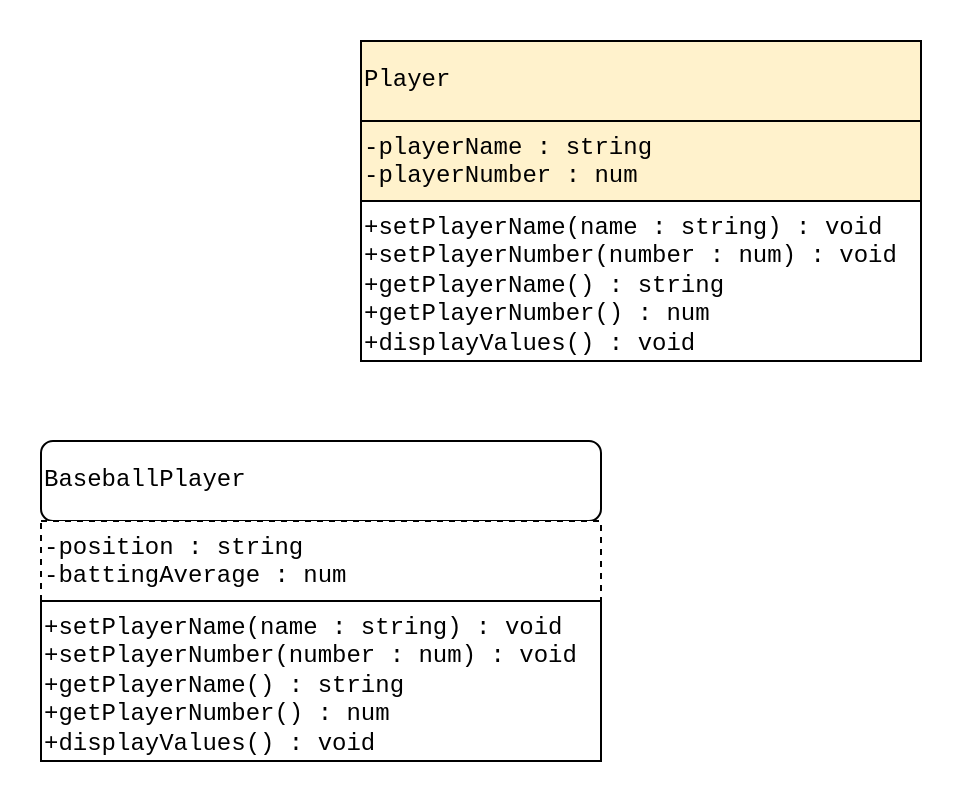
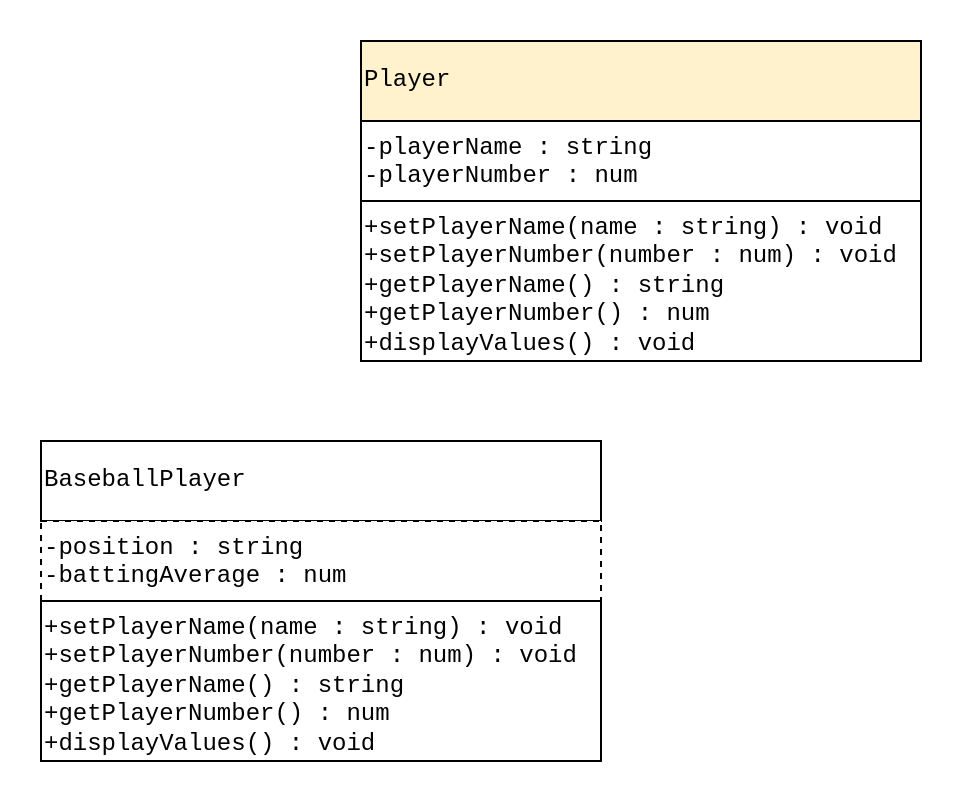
(641, 161) -> (641, 161)
(321, 481) -> (321, 481)
